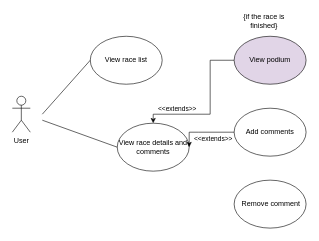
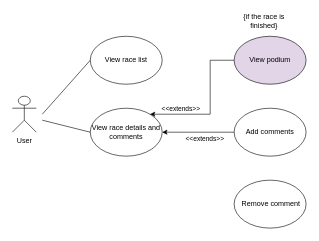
(21, 114) -> (24, 114)
(153, 147) -> (126, 132)
